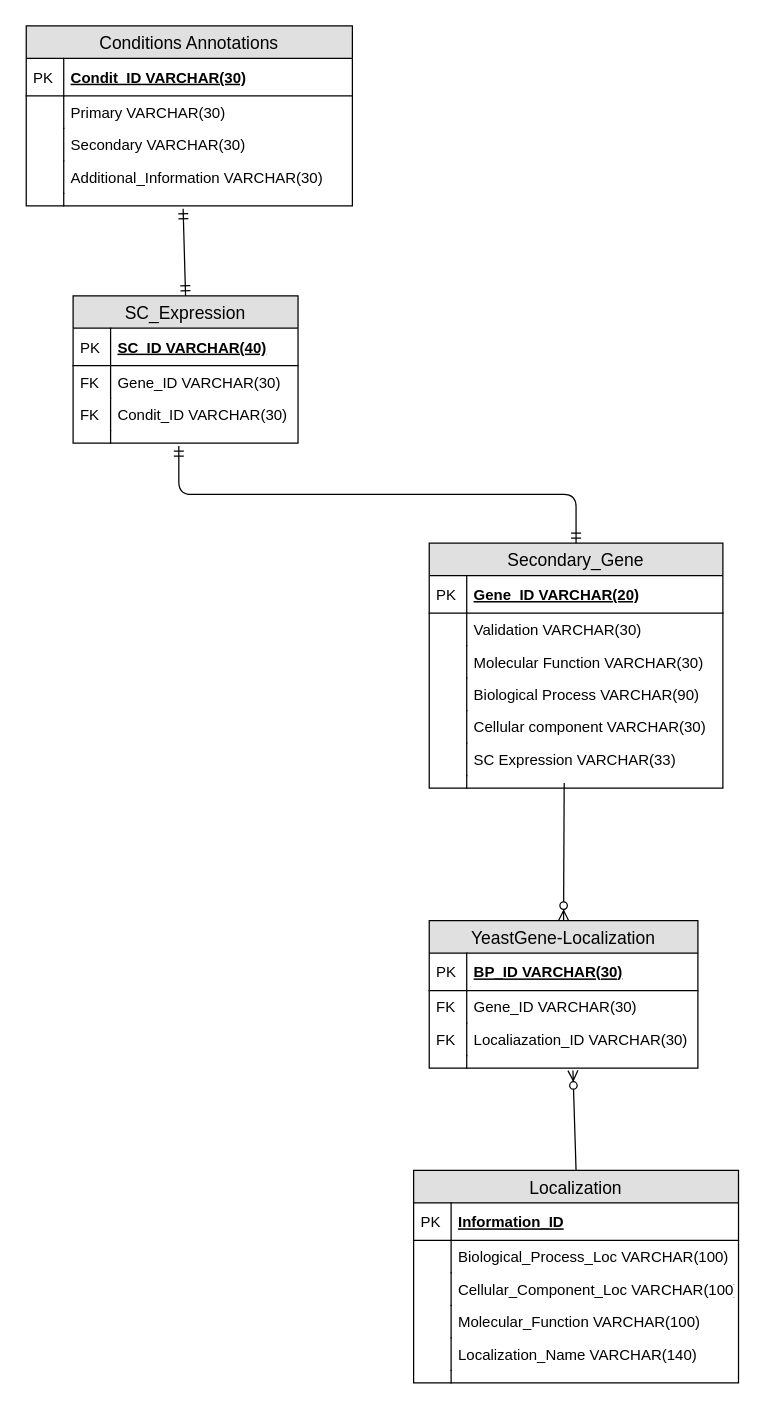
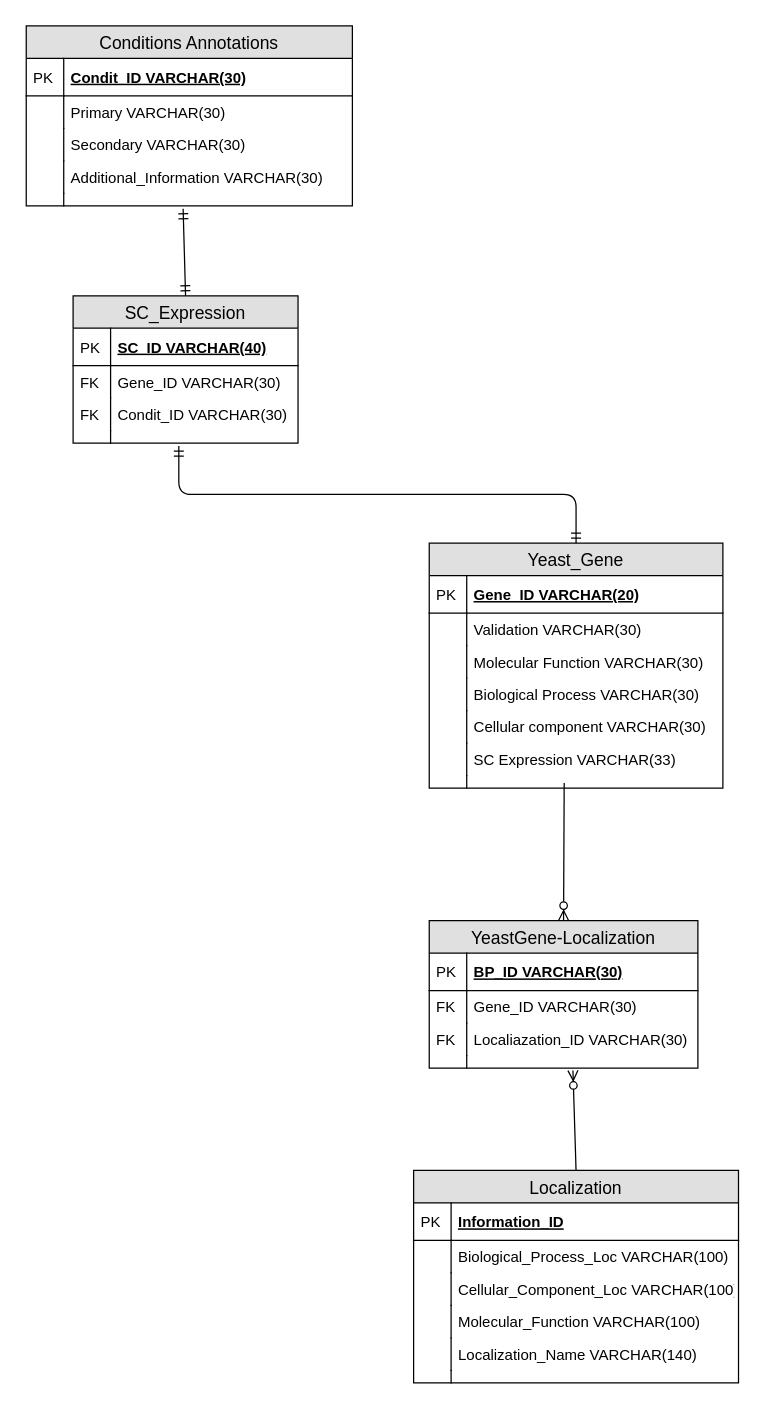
(576, 560) -> (576, 560)
(588, 695) -> (588, 695)
